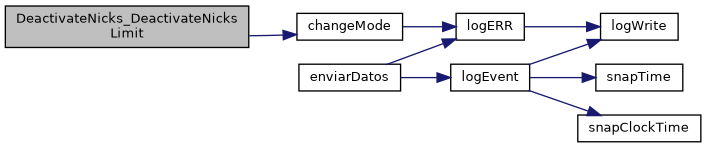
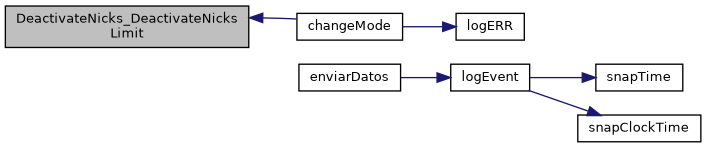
(639, 27) -> none
(266, 36) -> (280, 18)
(414, 54) -> none
